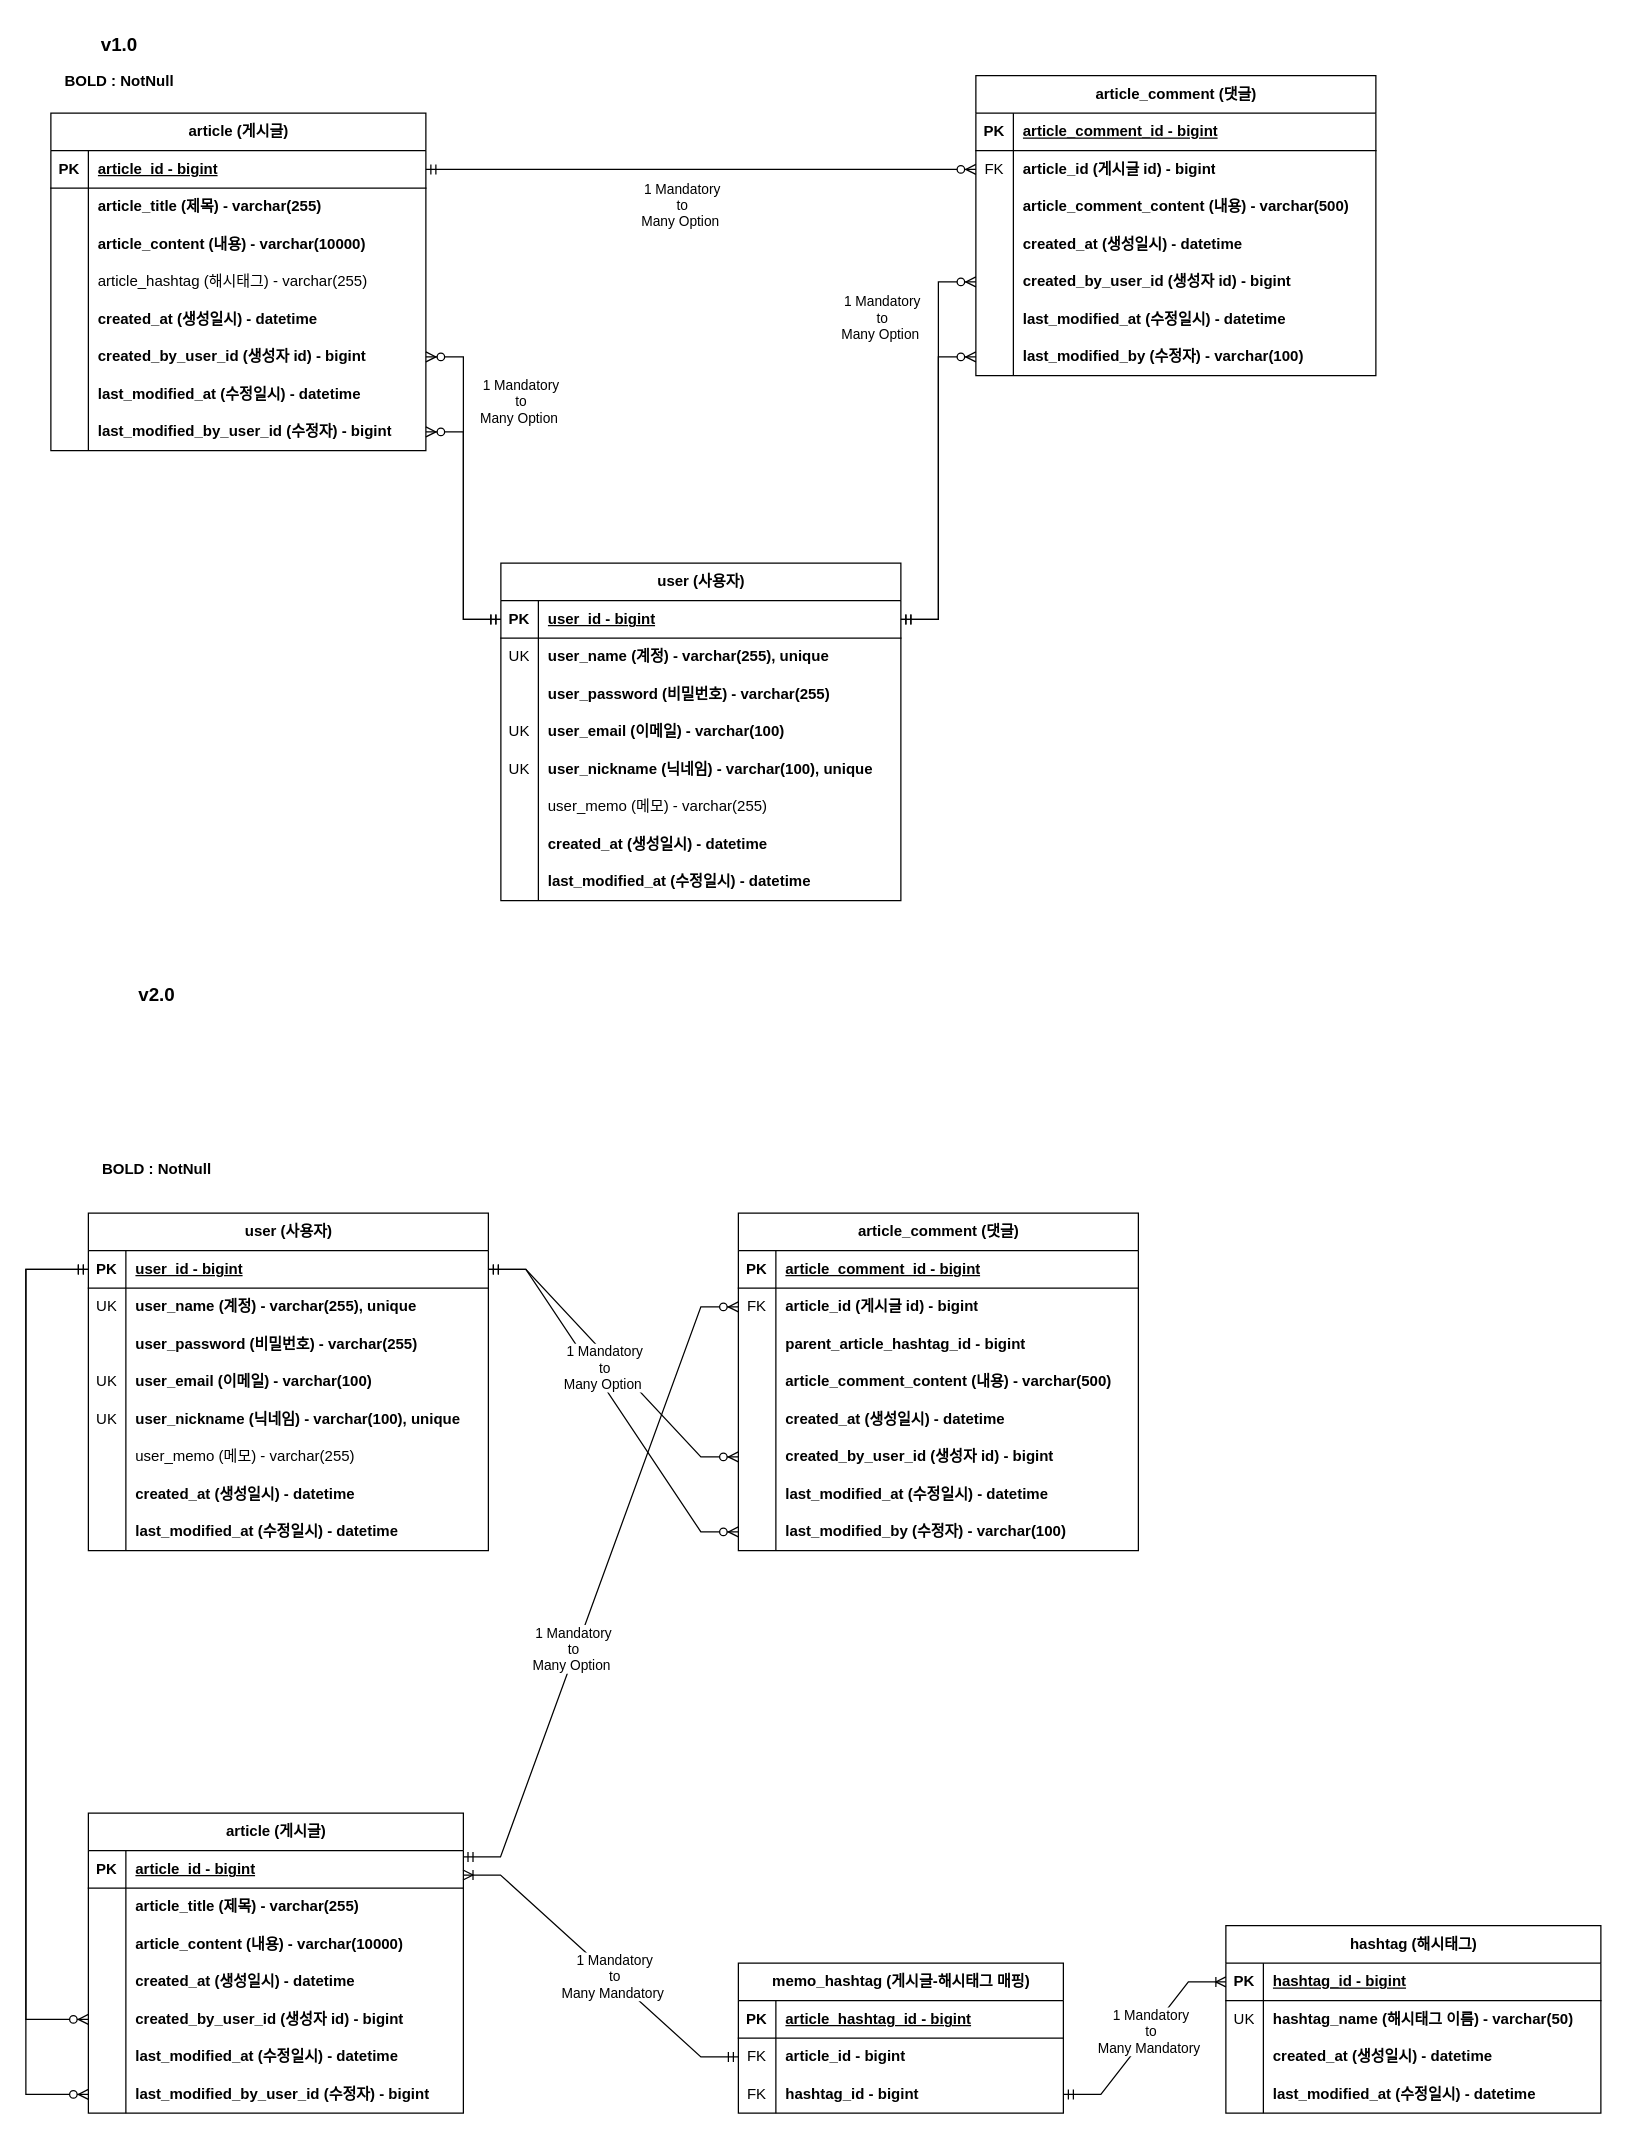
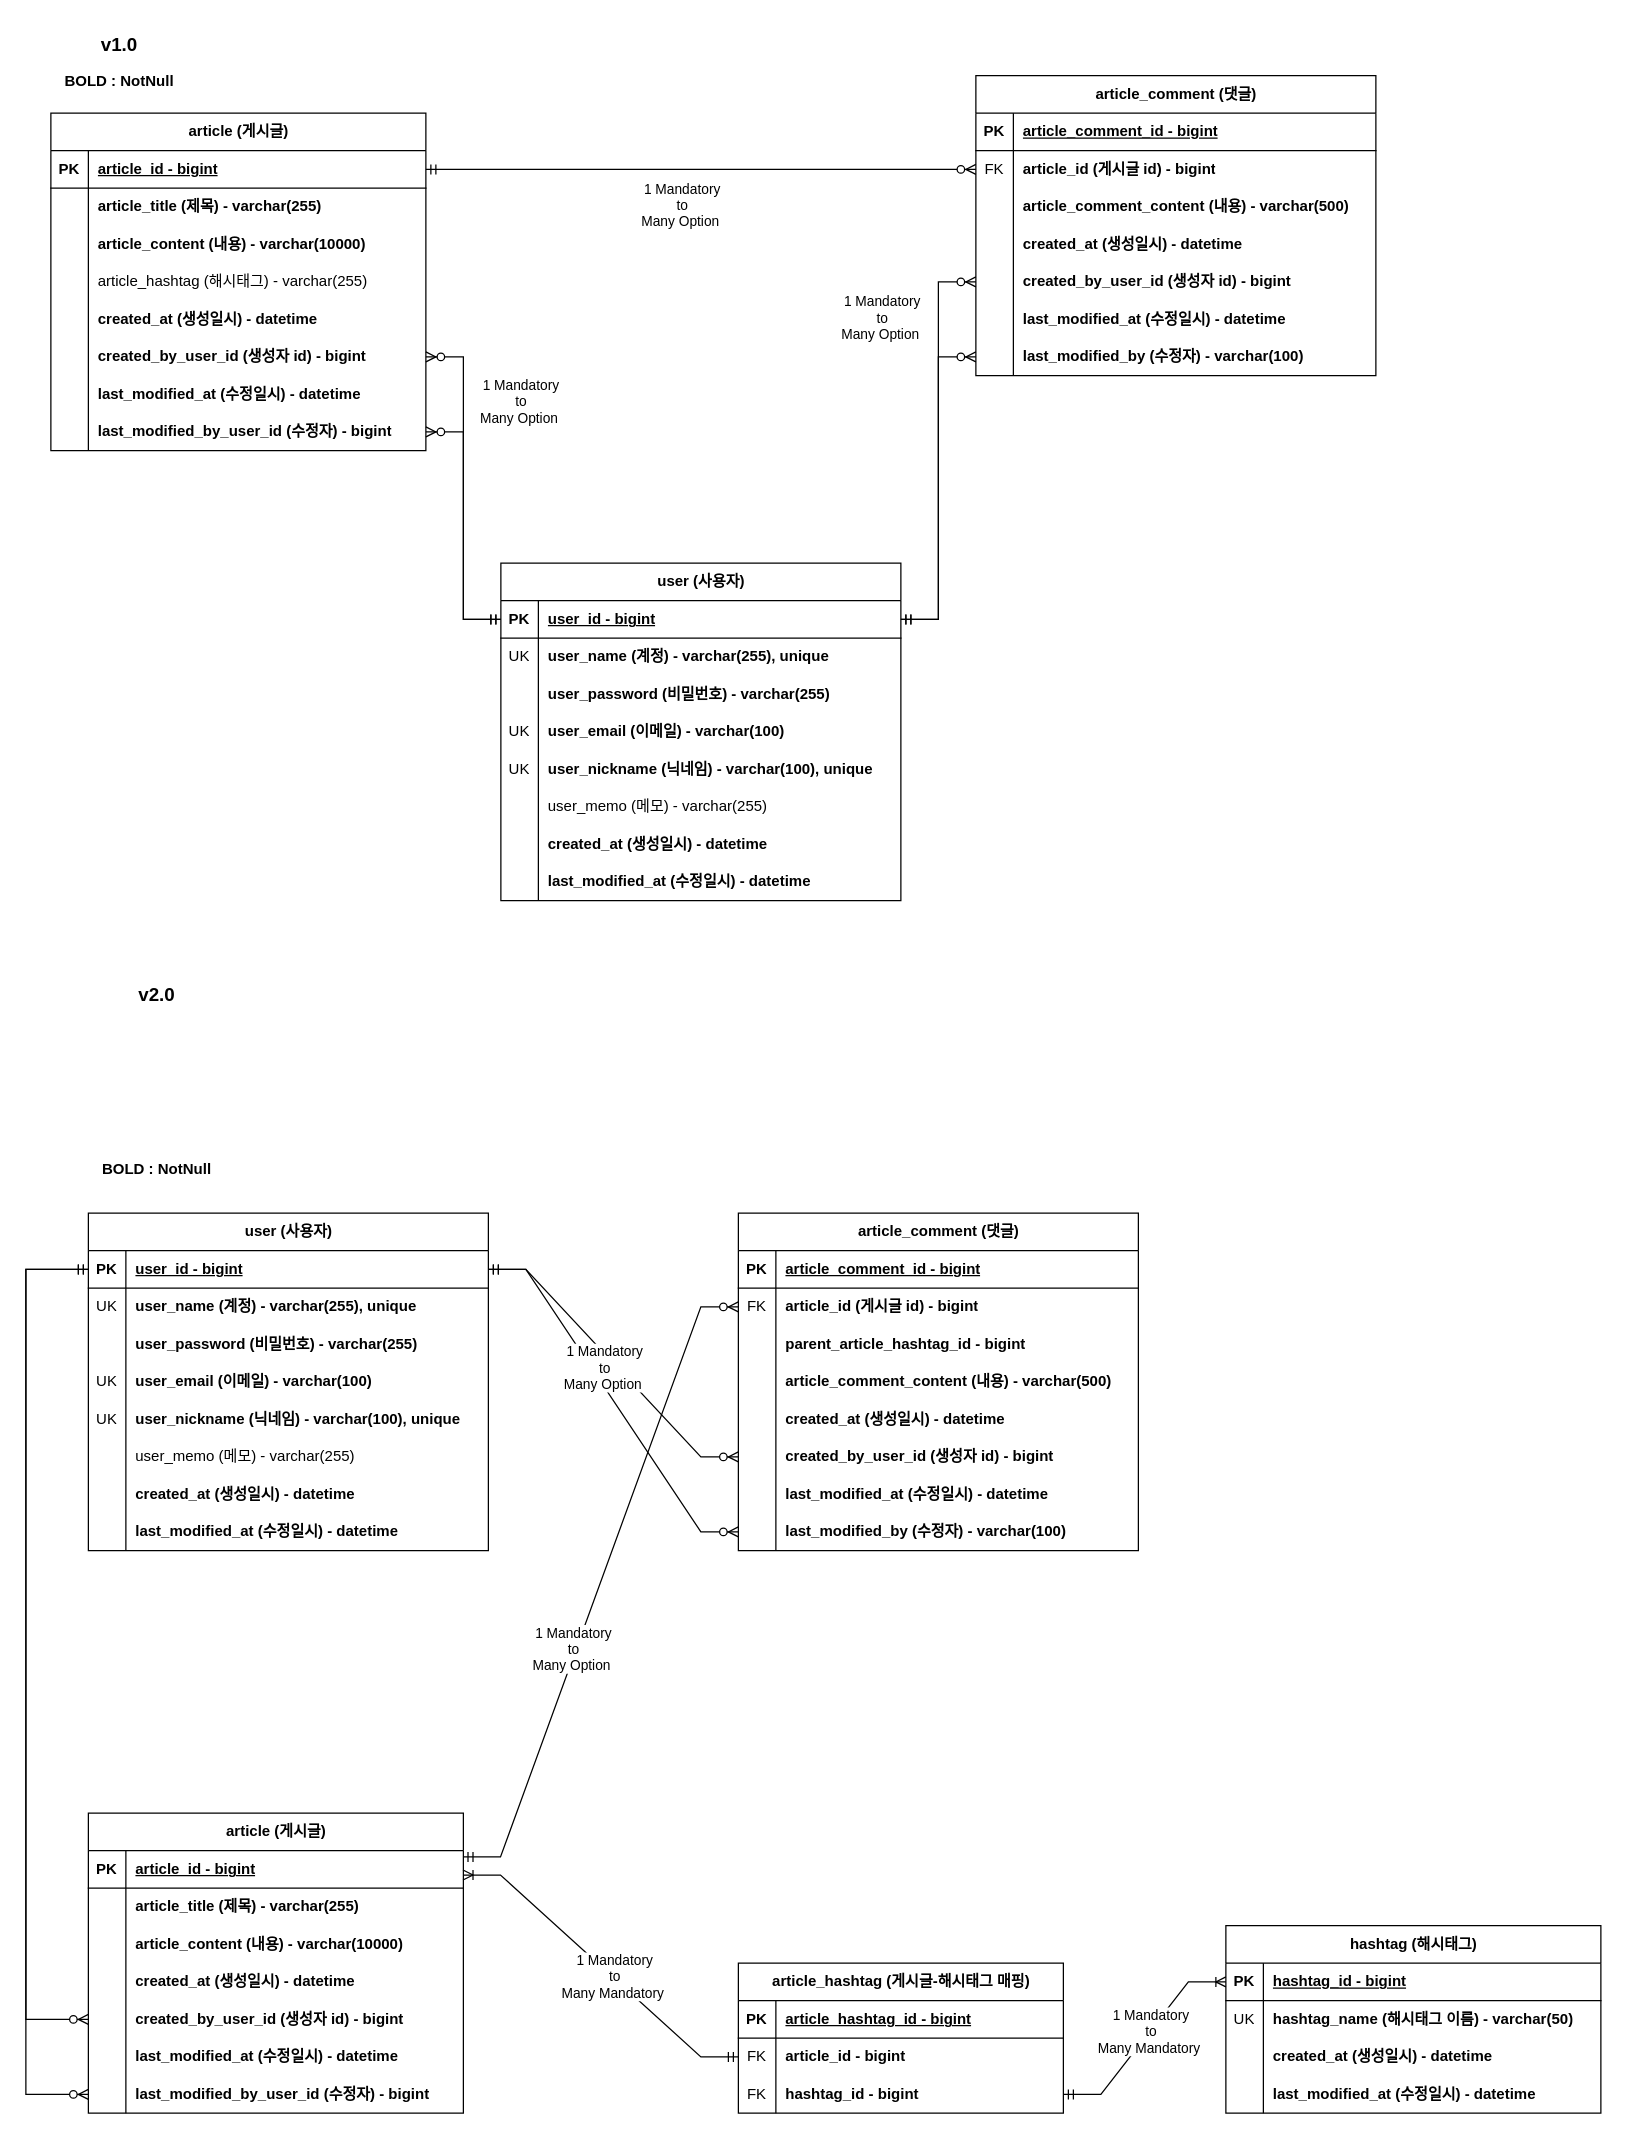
(901, 1982) -> (901, 1982)
